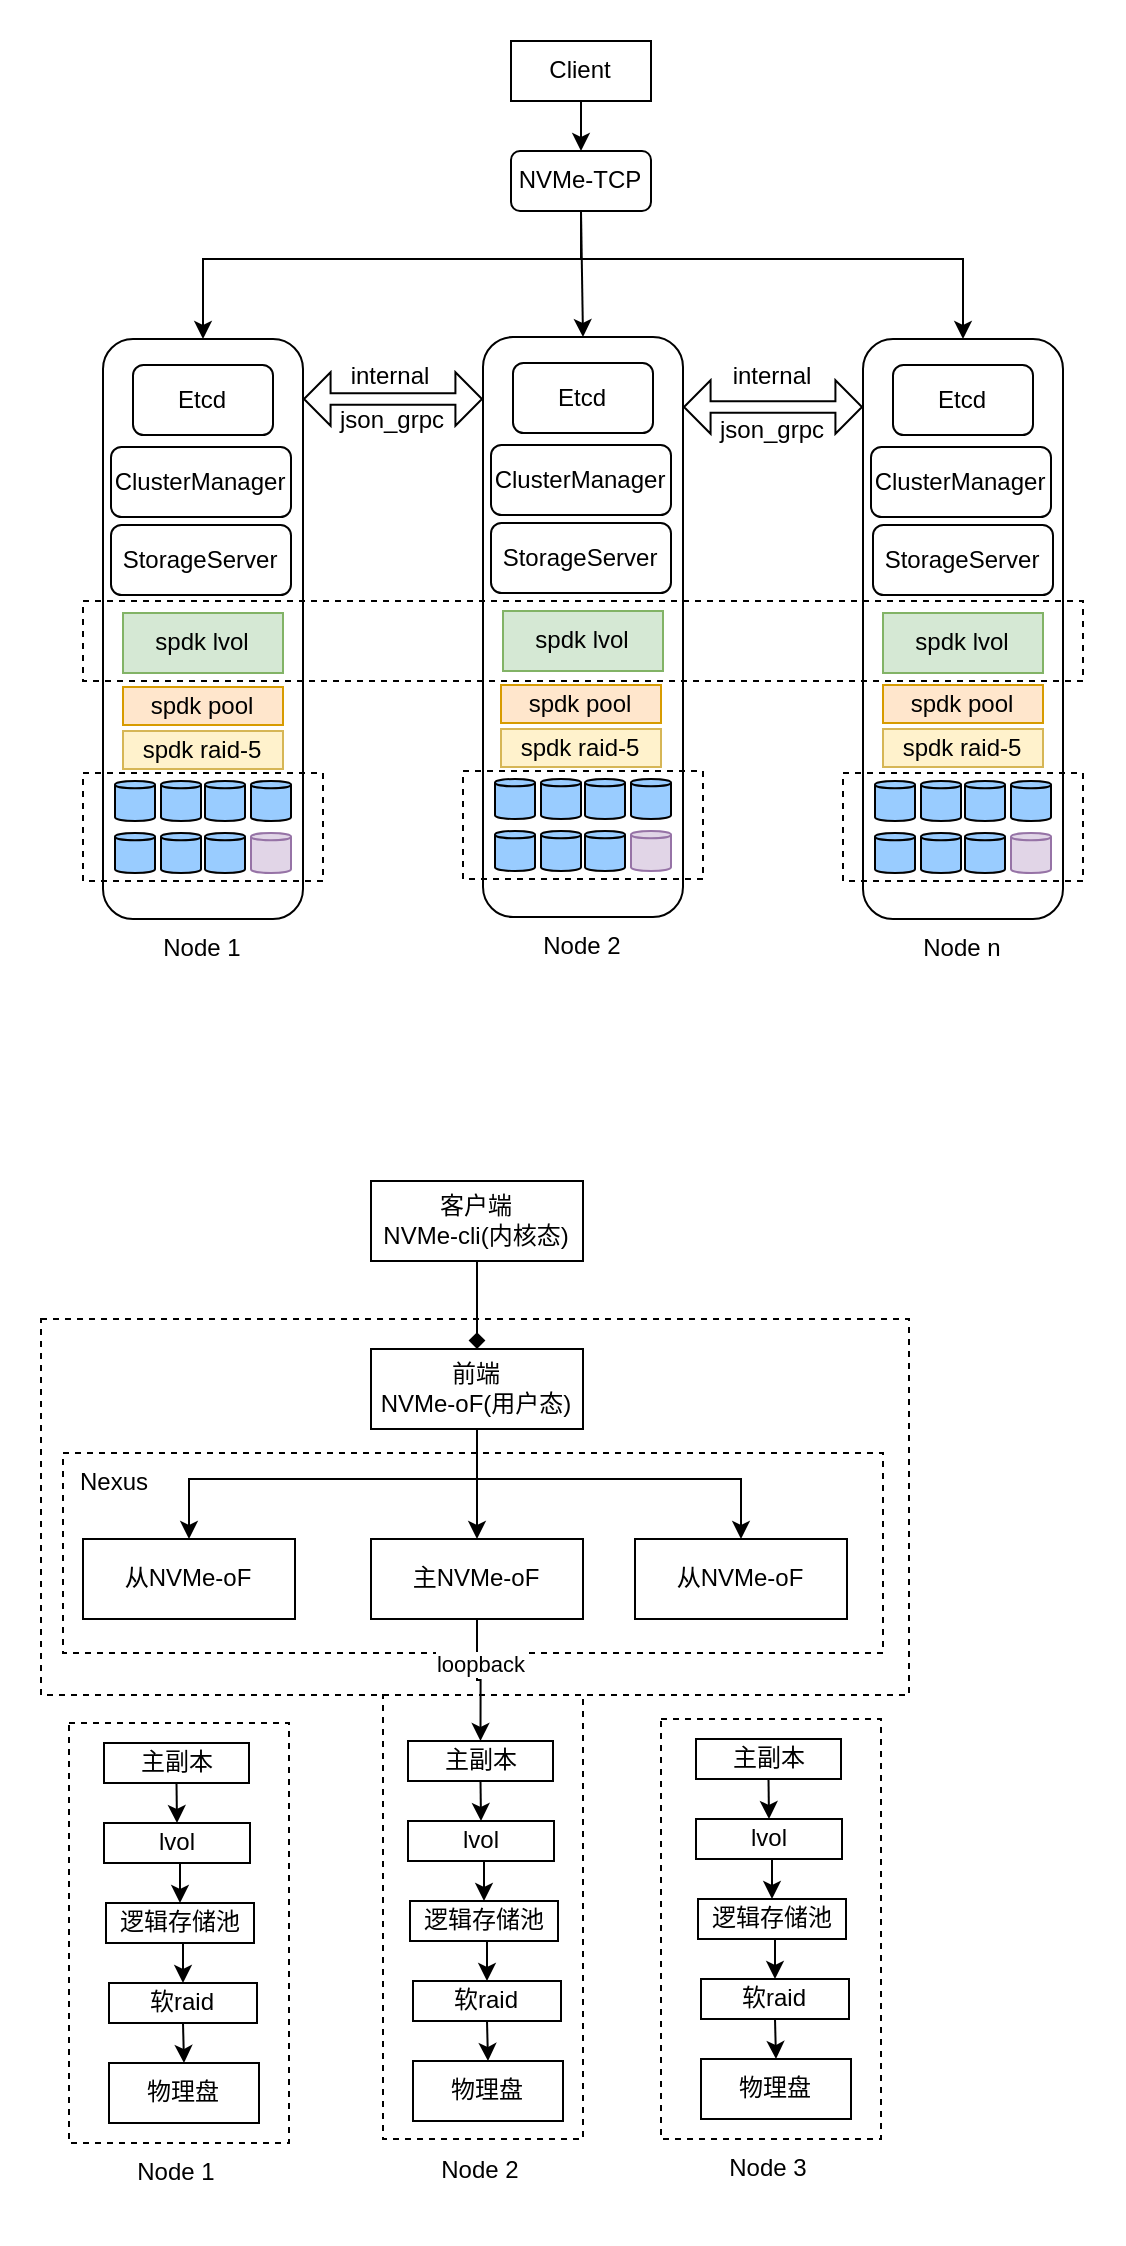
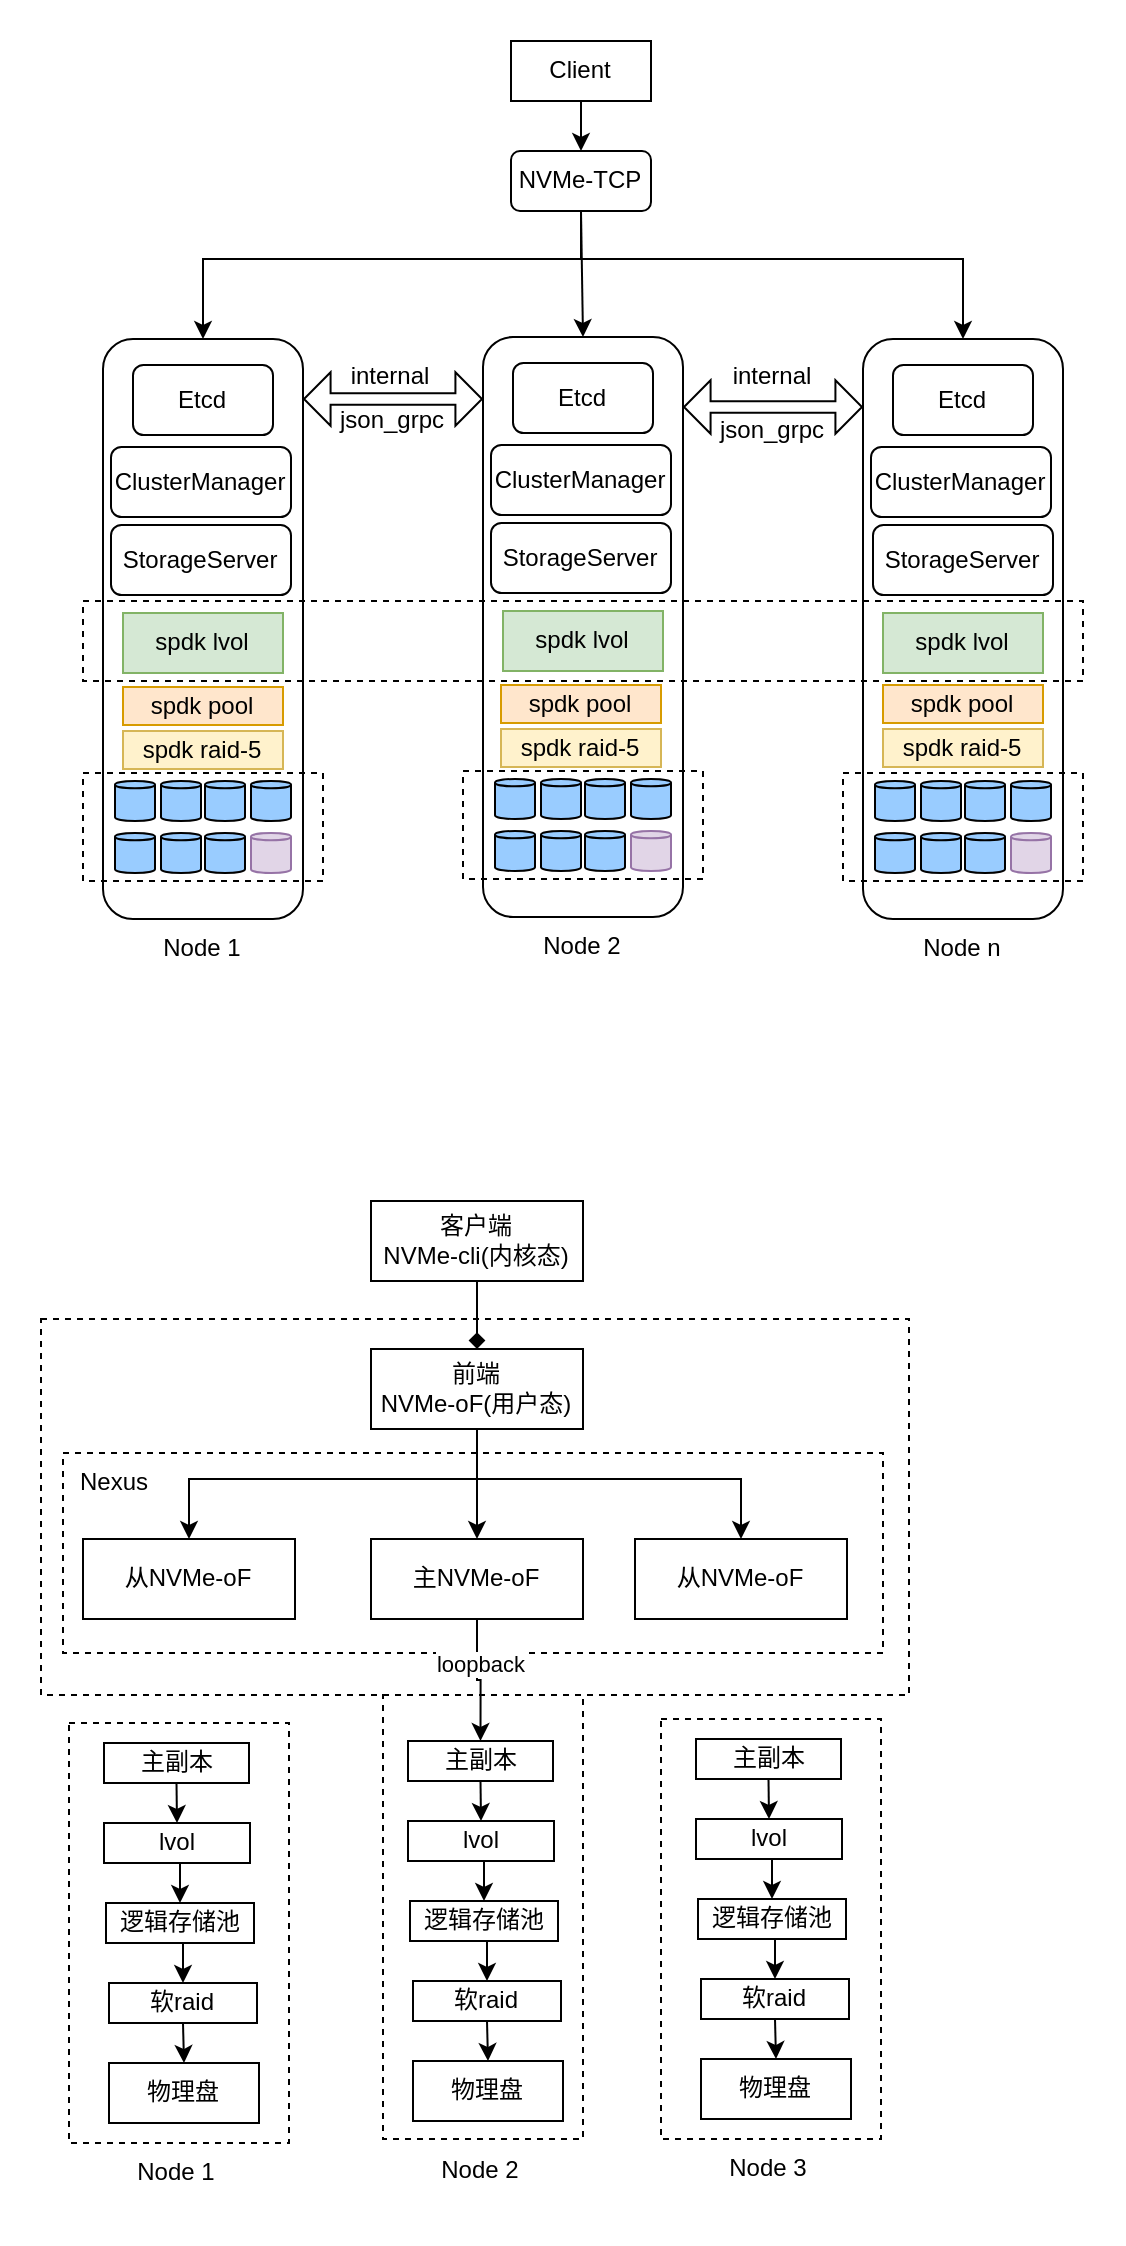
(477, 1221) -> (477, 1241)
